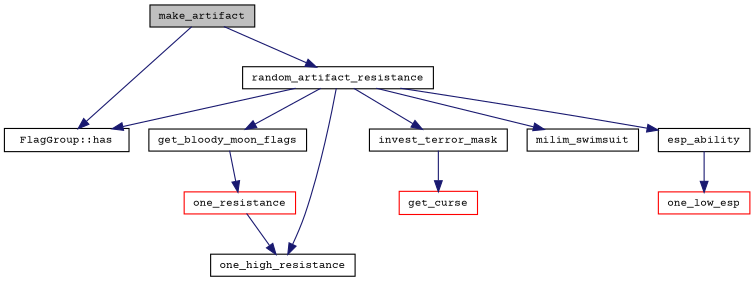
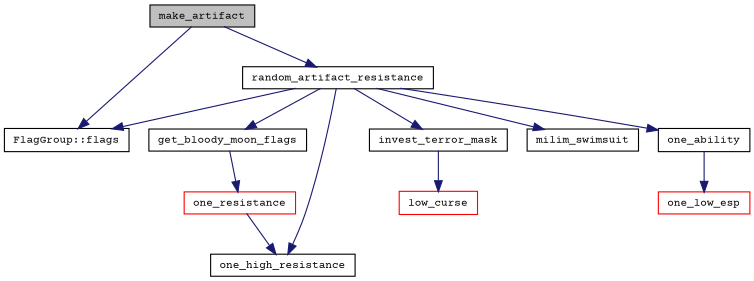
(67, 140) -> (67, 140)
(704, 140) -> (704, 140)
(438, 203) -> (438, 203)
